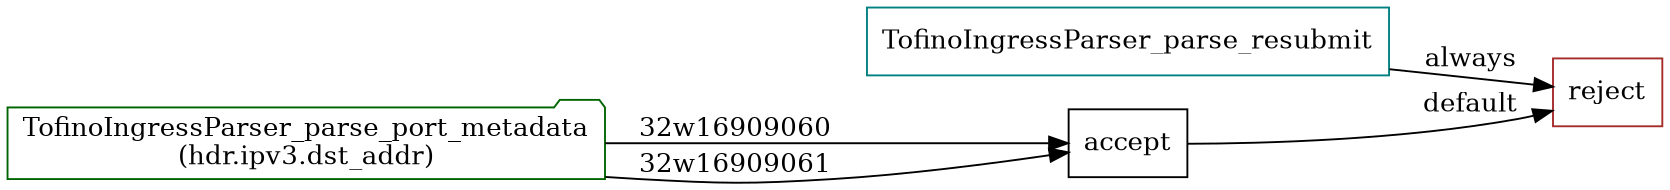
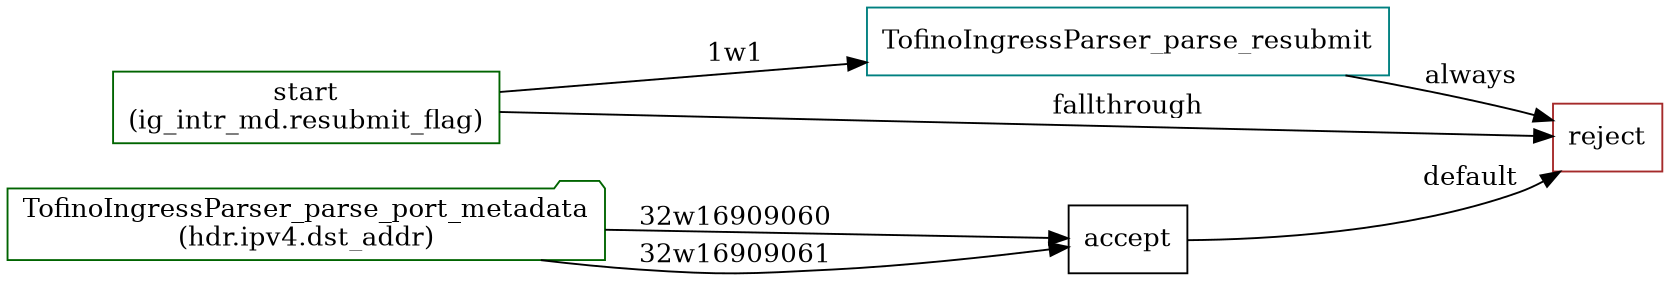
none -> (306, 107)
(306, 143) -> (306, 224)
